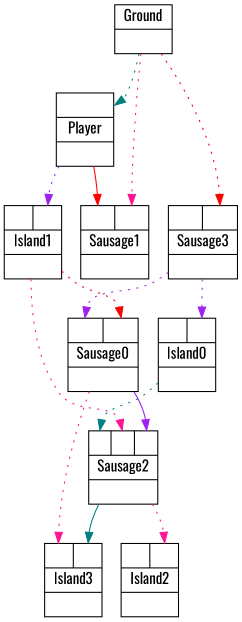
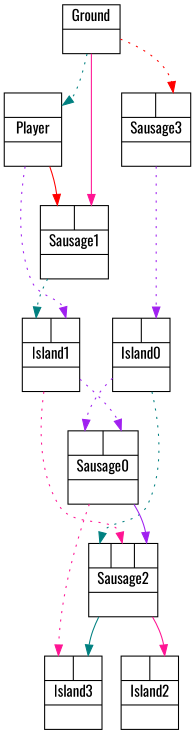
(135, 124) -> (91, 124)
(90, 290) -> (102, 400)
(127, 290) -> (94, 401)
none -> (39, 299)
(159, 518) -> (159, 630)
